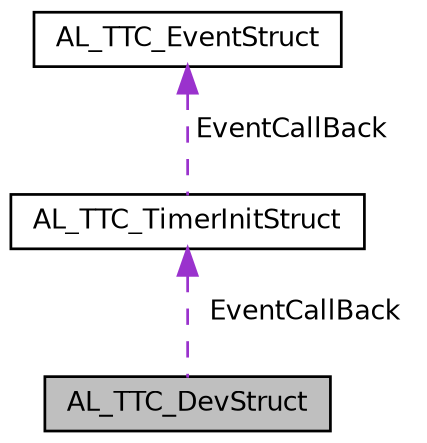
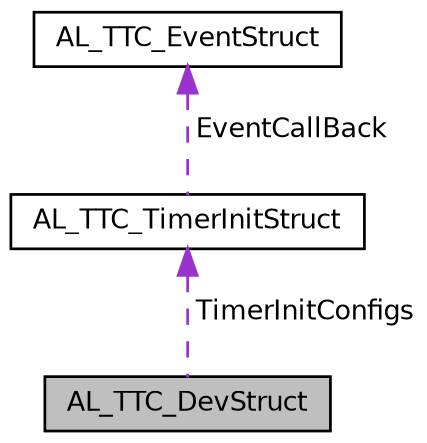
(302, 313) -> (302, 313)
